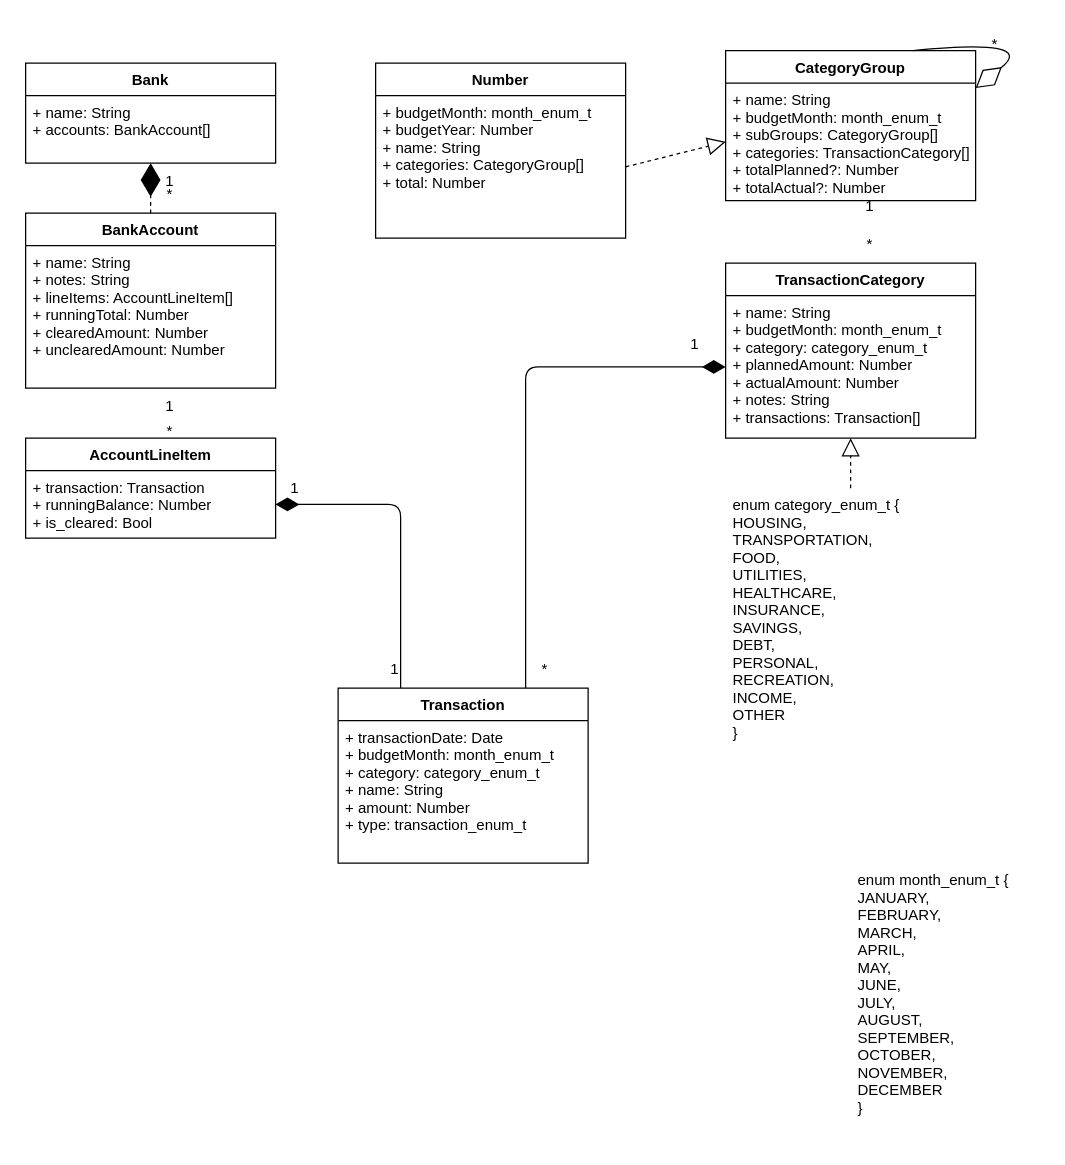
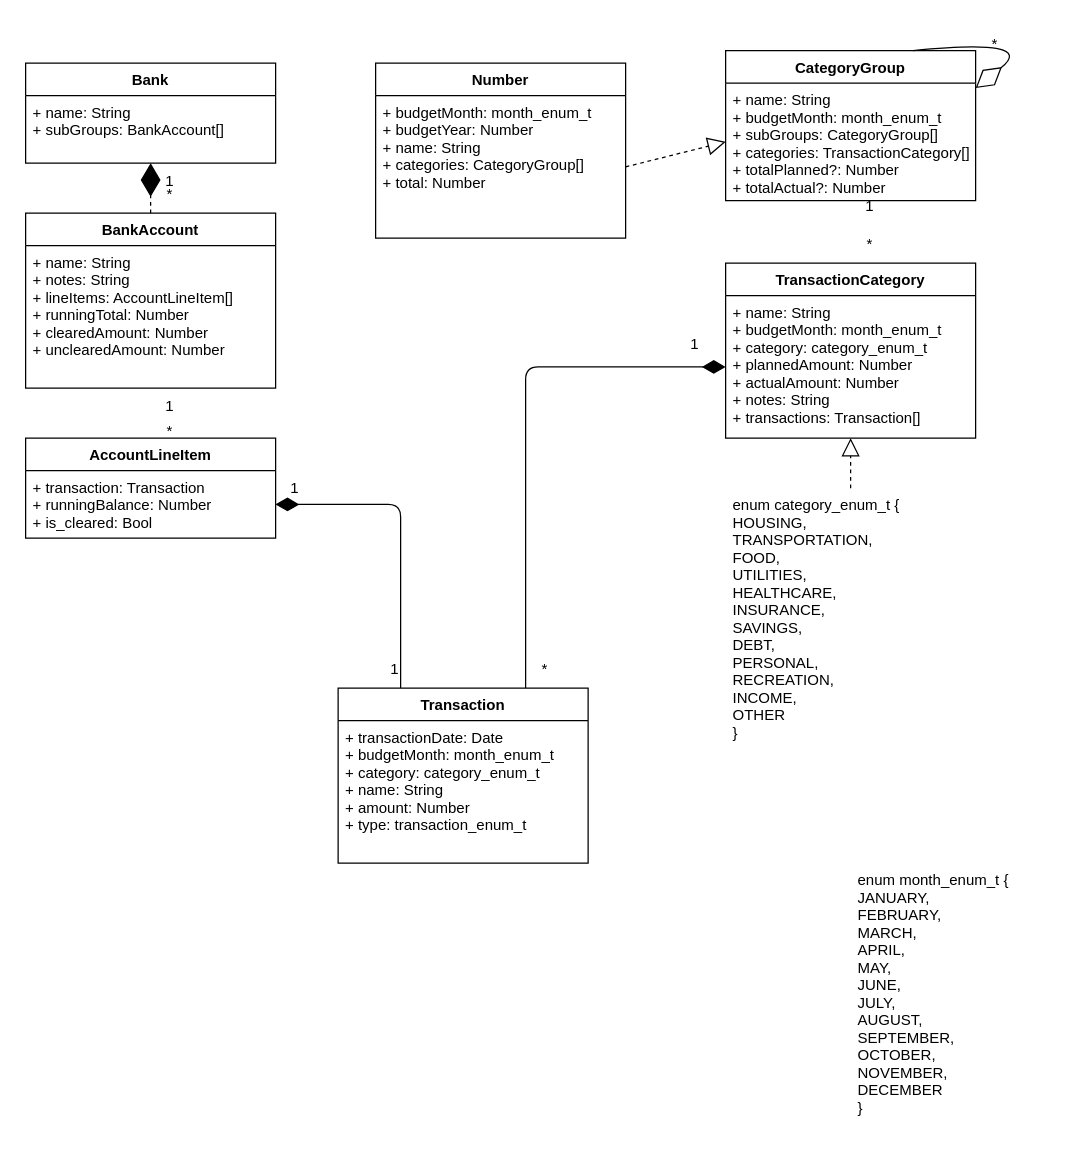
(84, 113) -> (84, 113)
